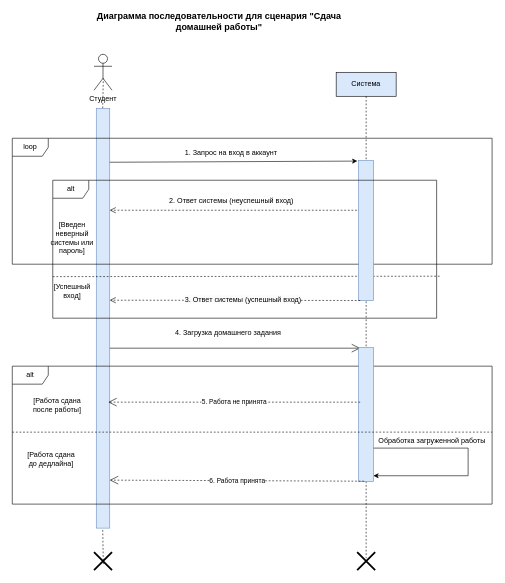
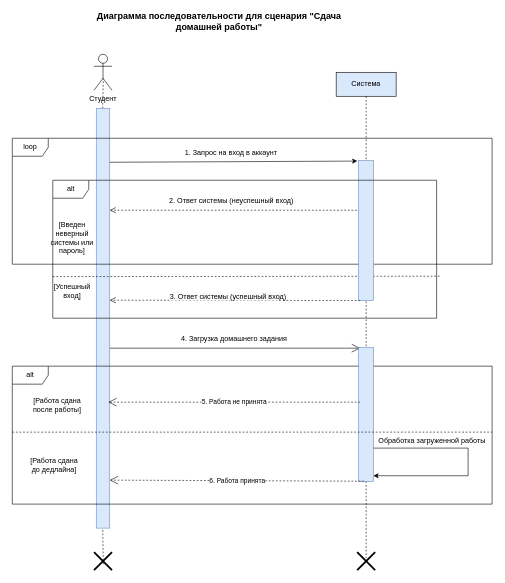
(256, 303) -> (241, 300)
(228, 333) -> (234, 339)
(51, 459) -> (54, 465)
